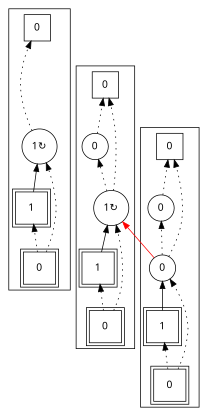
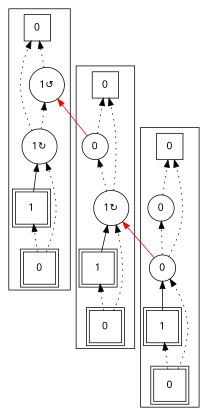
none -> (47, 85)
